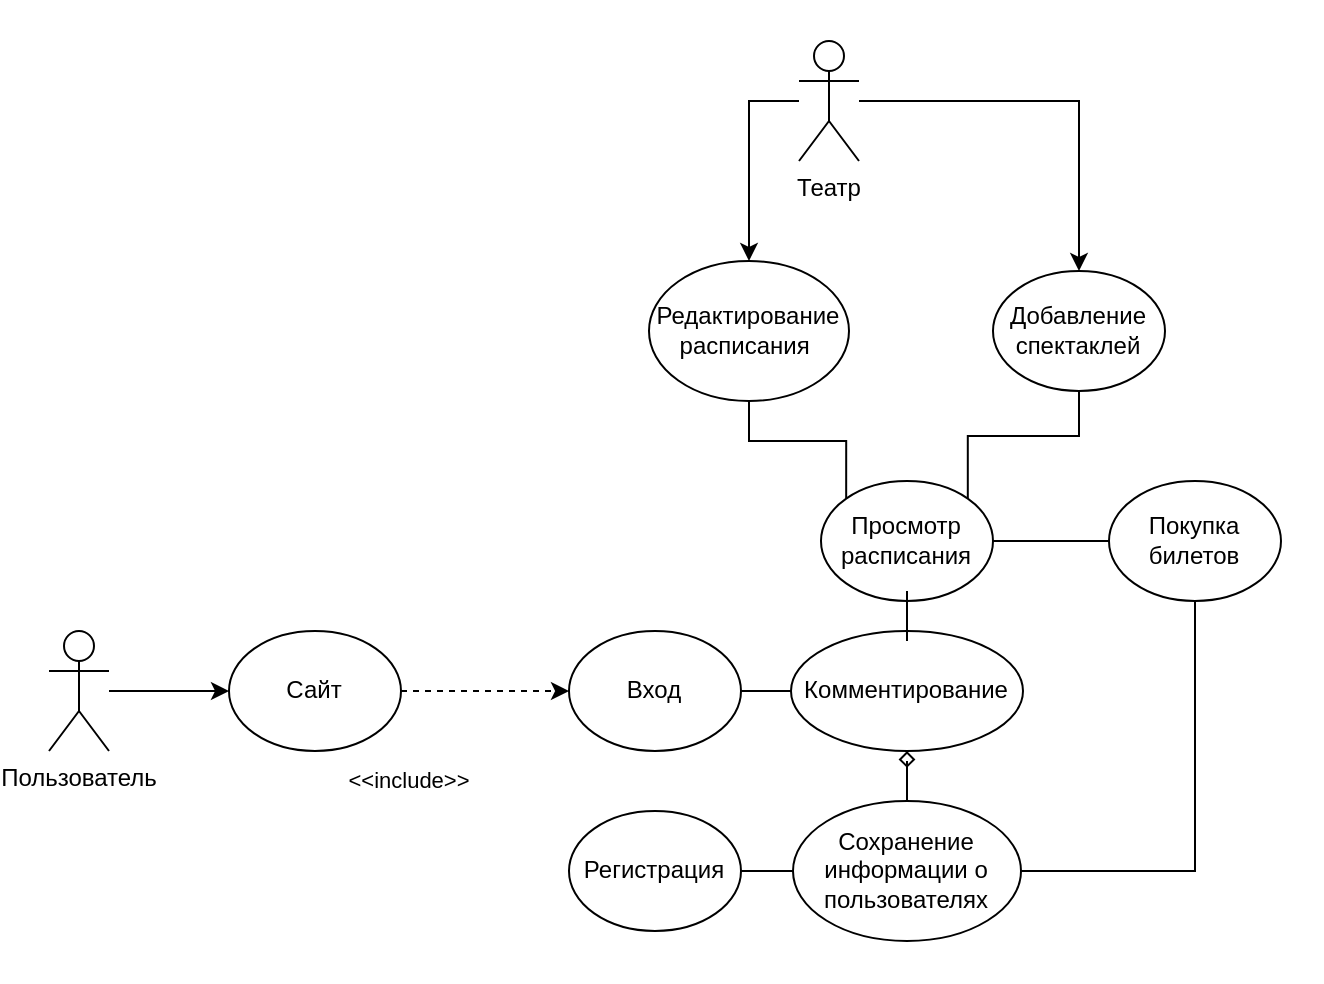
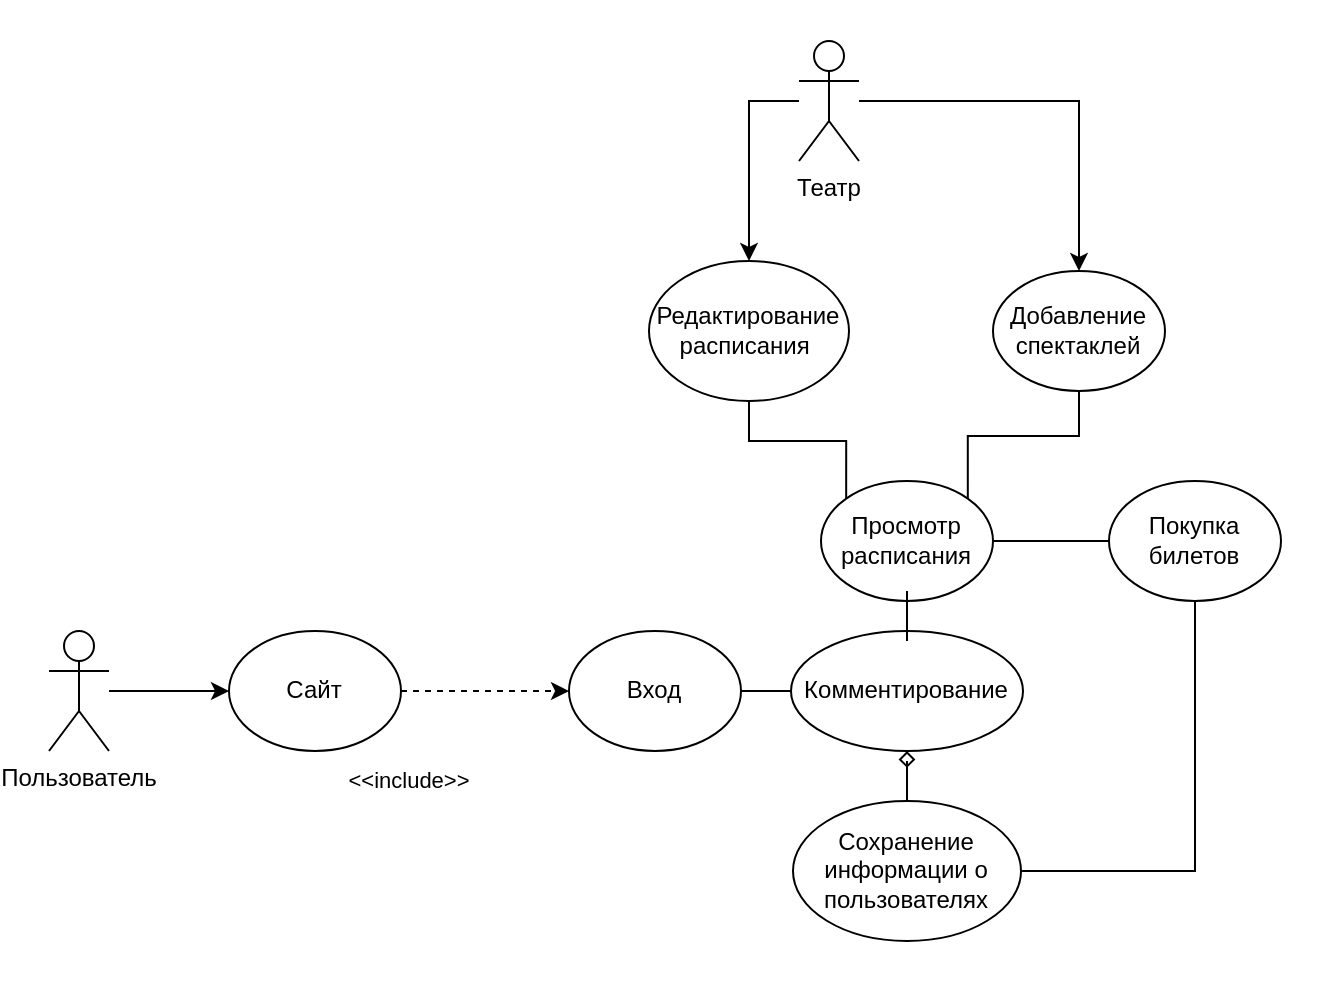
(655, 871) -> none
(767, 871) -> none
